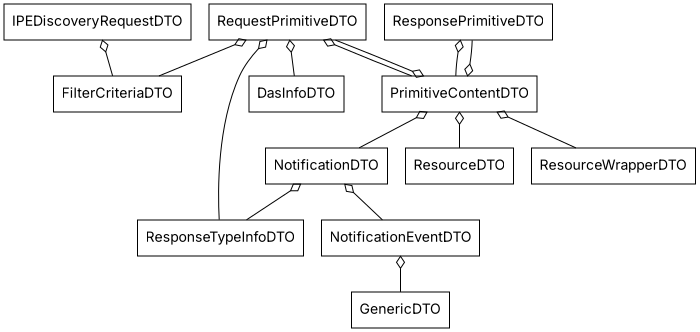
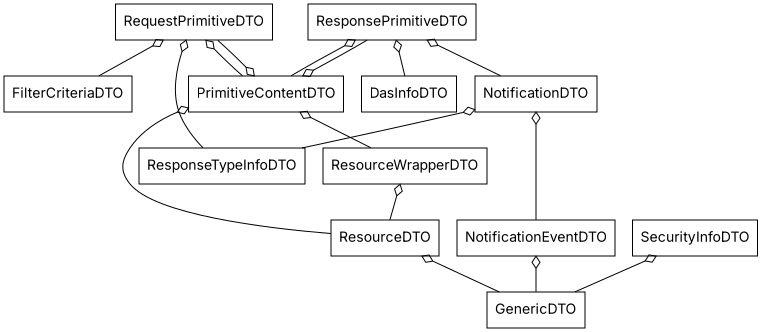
(98, 22) -> none
(293, 64) -> (402, 64)
(388, 133) -> (469, 61)
none -> (393, 208)
none -> (695, 238)
none -> (466, 277)
